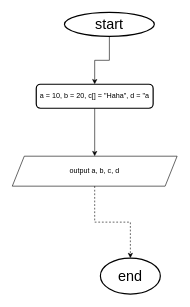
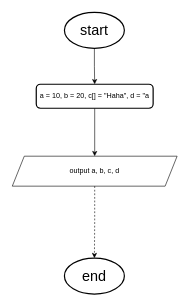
(110, 24) -> (95, 30)
(131, 276) -> (95, 276)
